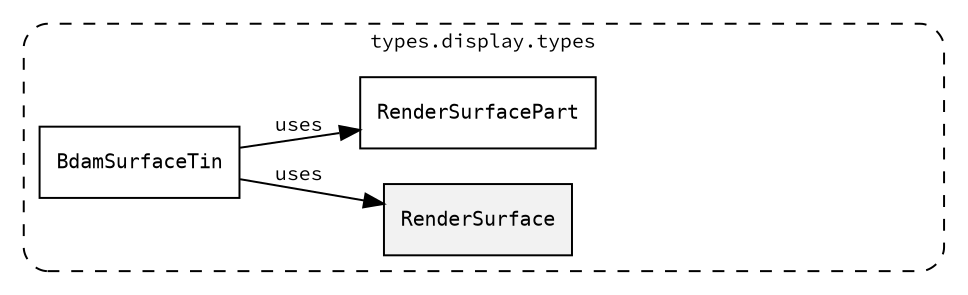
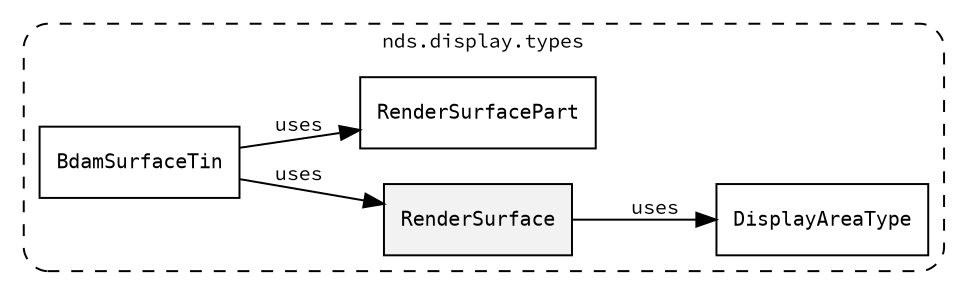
(484, 43) -> (484, 43)
none -> (822, 220)
